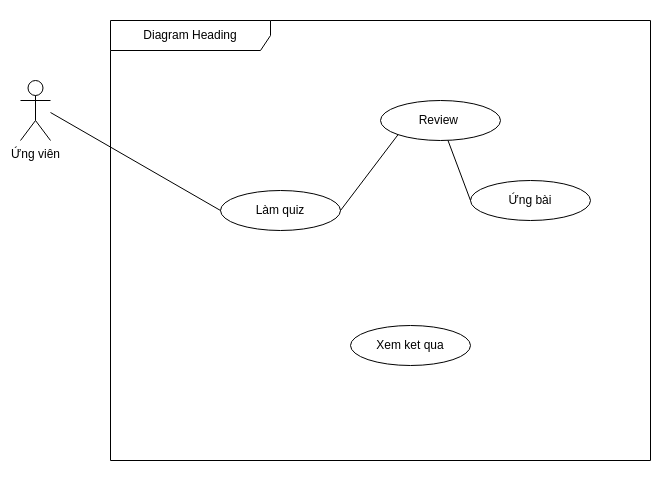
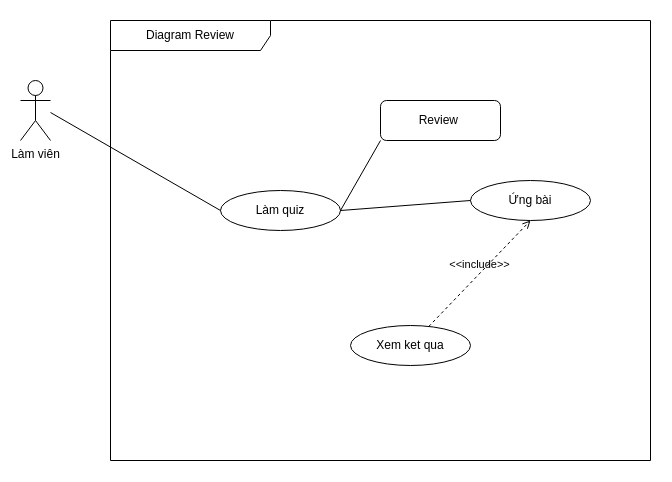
(191, 36) -> (191, 36)
(441, 121) -> (441, 121)
(36, 155) -> (36, 155)
(459, 170) -> (408, 205)
none -> (479, 274)
